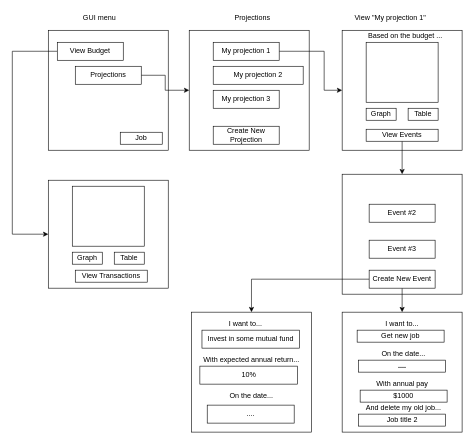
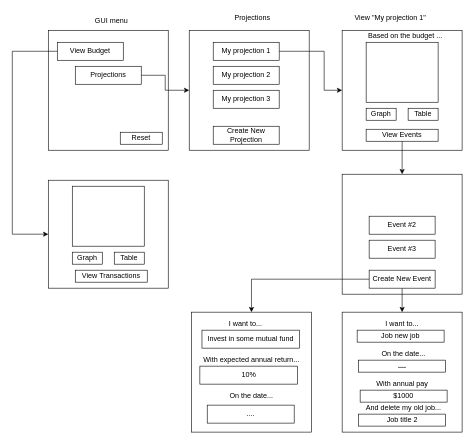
(99, 18) -> (111, 21)
(258, 75) -> (246, 75)
(141, 138) -> (141, 138)
(402, 213) -> (402, 225)
(401, 336) -> (401, 336)
